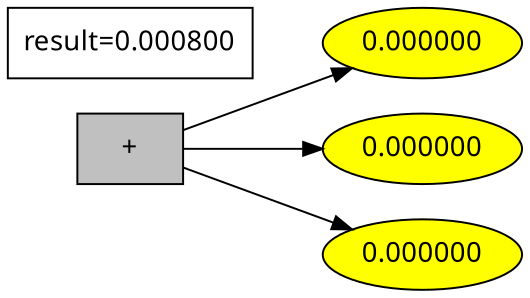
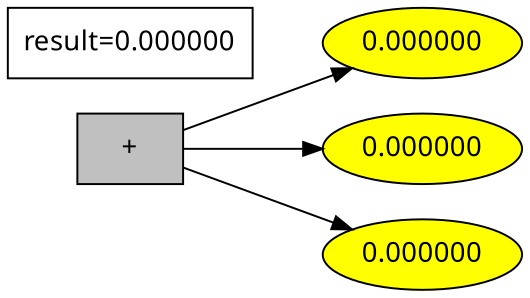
(130, 43) -> (130, 43)
